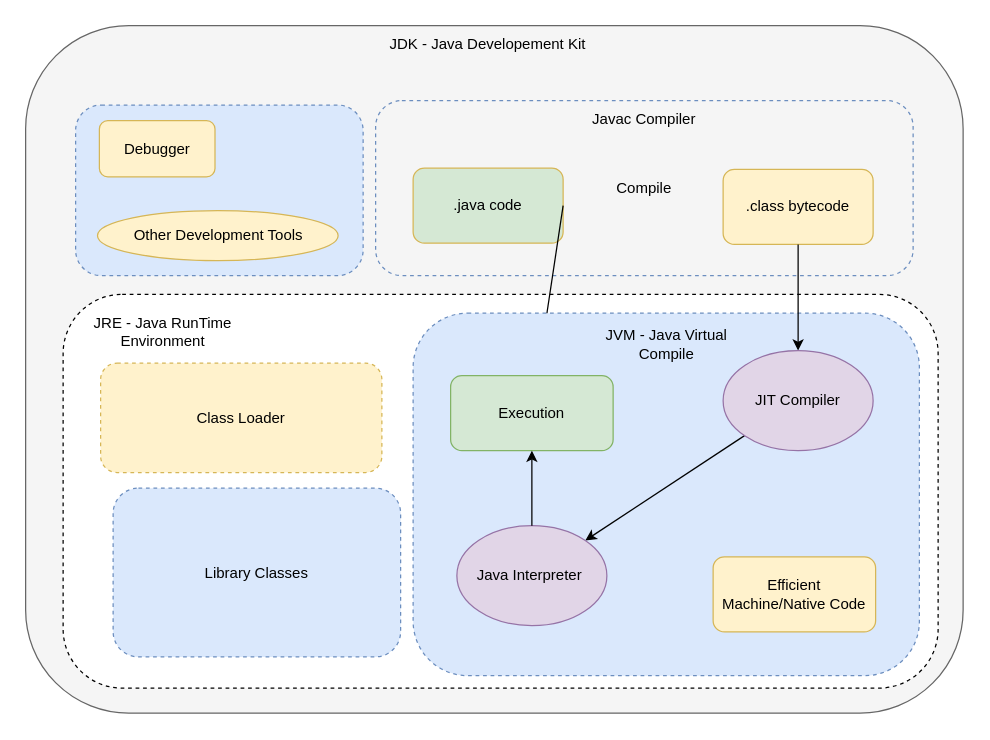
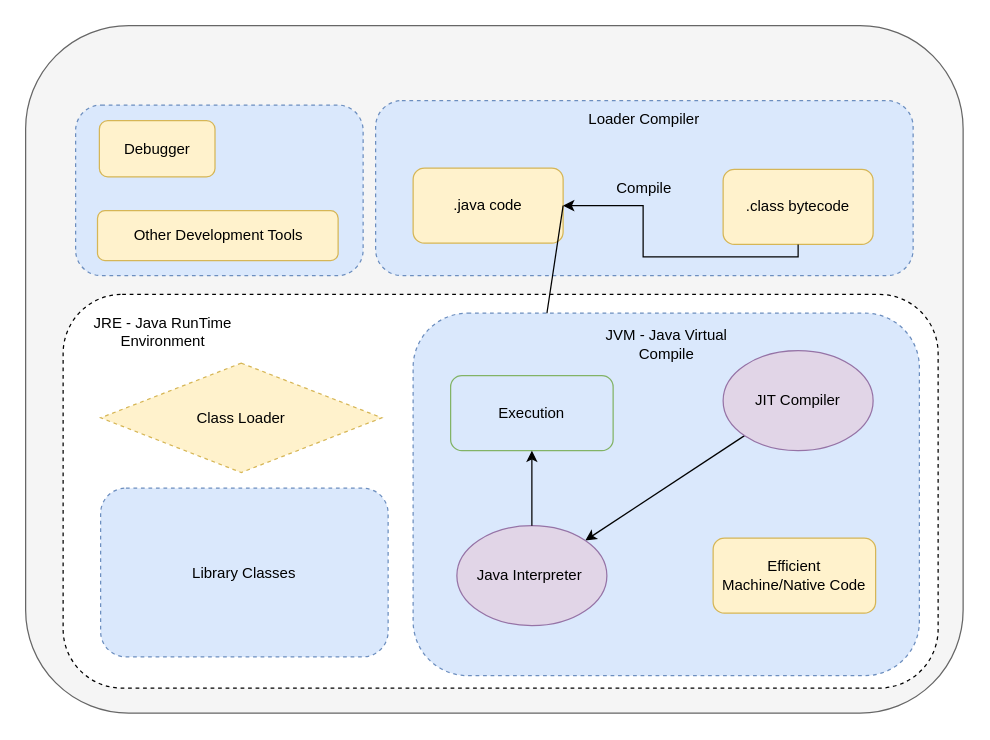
(488, 44) -> none
(644, 119) -> (644, 119)
(644, 188) -> (644, 188)
(488, 206) -> (488, 206)
(218, 236) -> (218, 236)
(798, 299) -> (661, 257)
(532, 413) -> (532, 413)
(241, 418) -> (241, 418)
(257, 573) -> (244, 573)
(794, 594) -> (794, 576)
